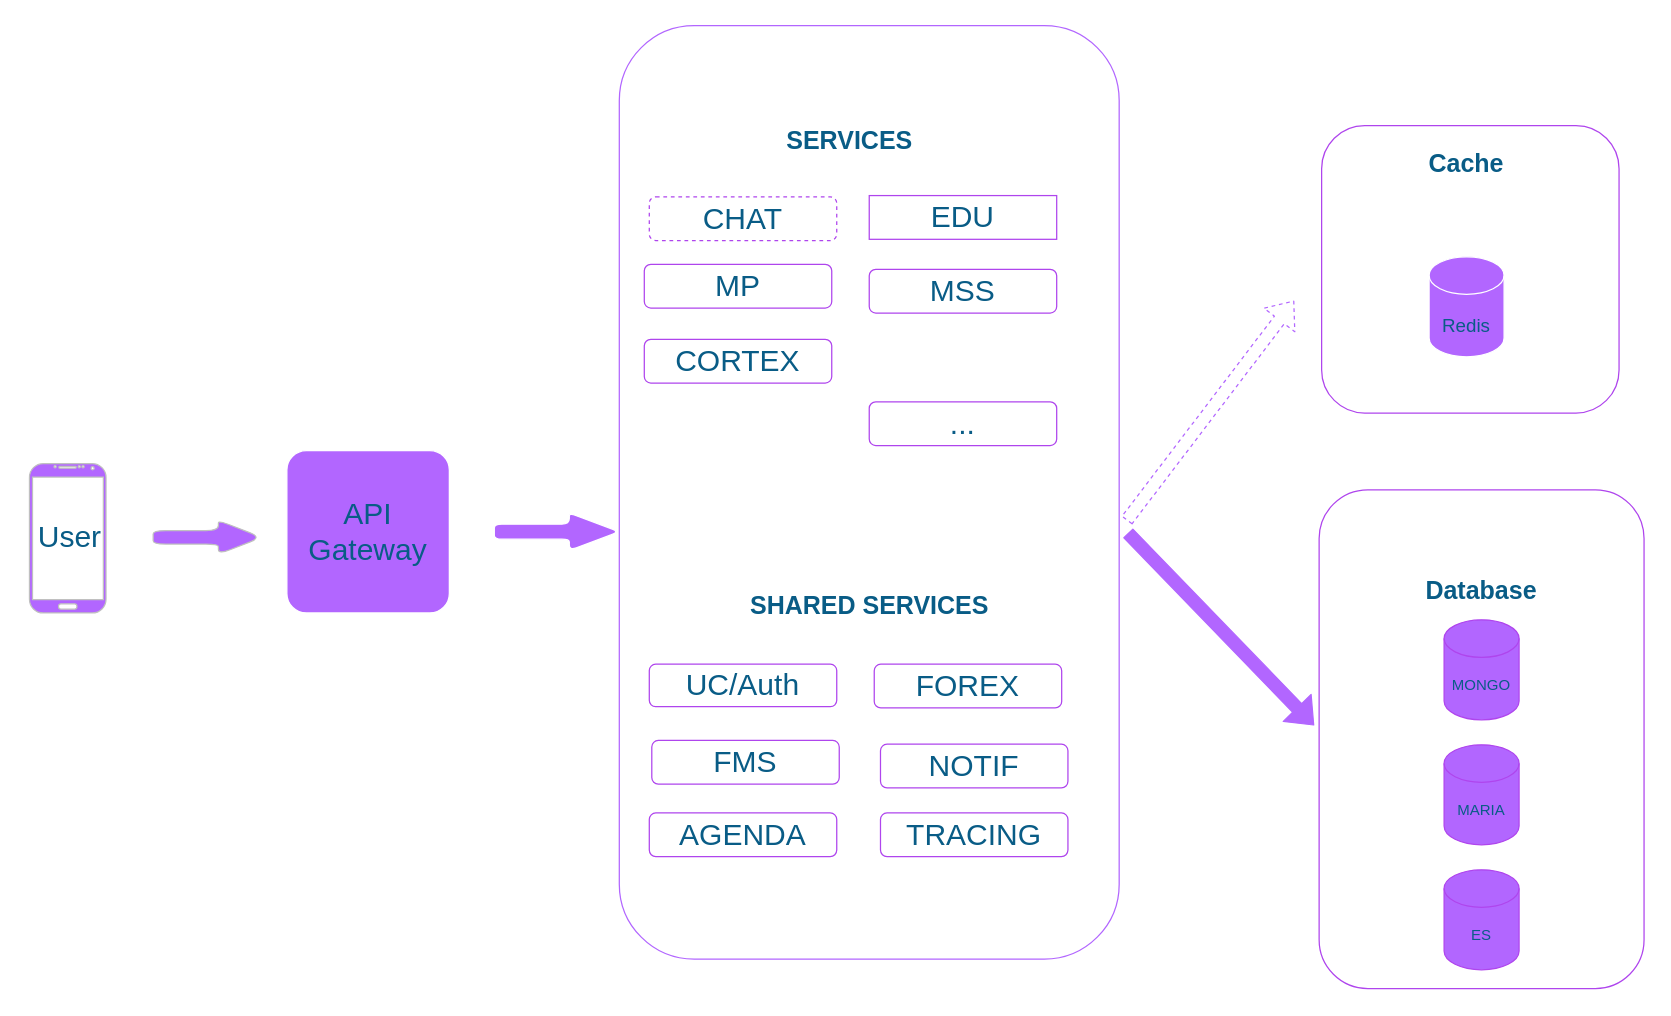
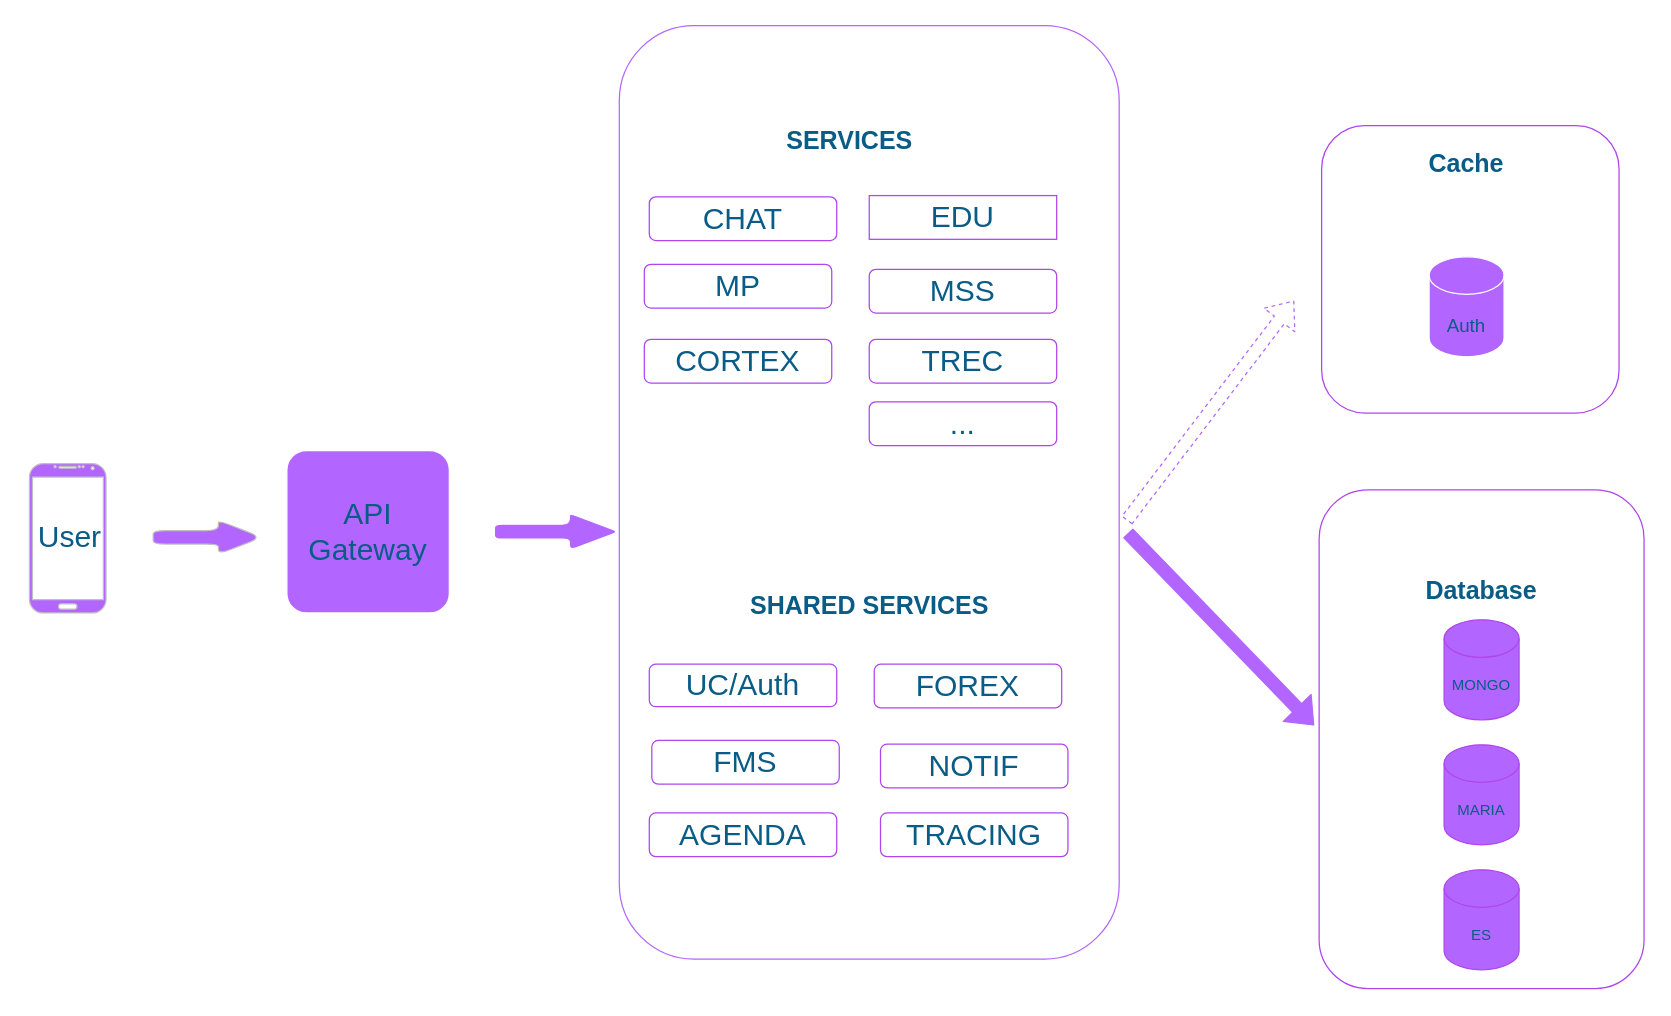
(743, 219) -> (743, 219)
(1467, 323) -> (1467, 323)
none -> (963, 361)
